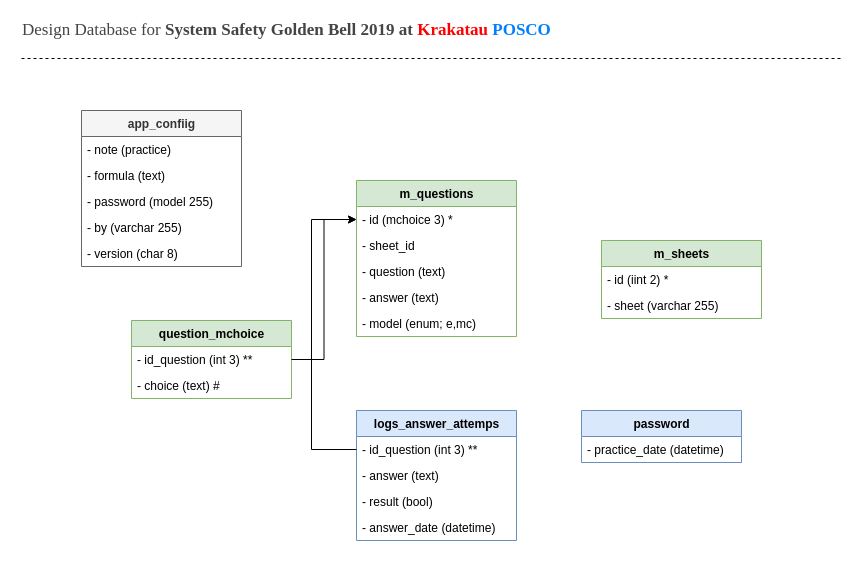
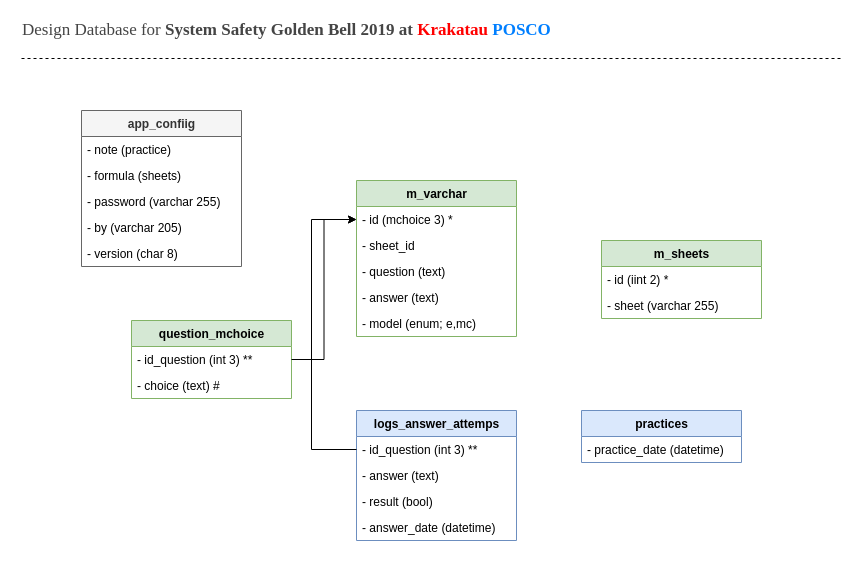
(136, 176) -> (143, 176)
(437, 195) -> (437, 195)
(155, 202) -> (163, 202)
(143, 228) -> (143, 228)
(662, 425) -> (662, 425)
